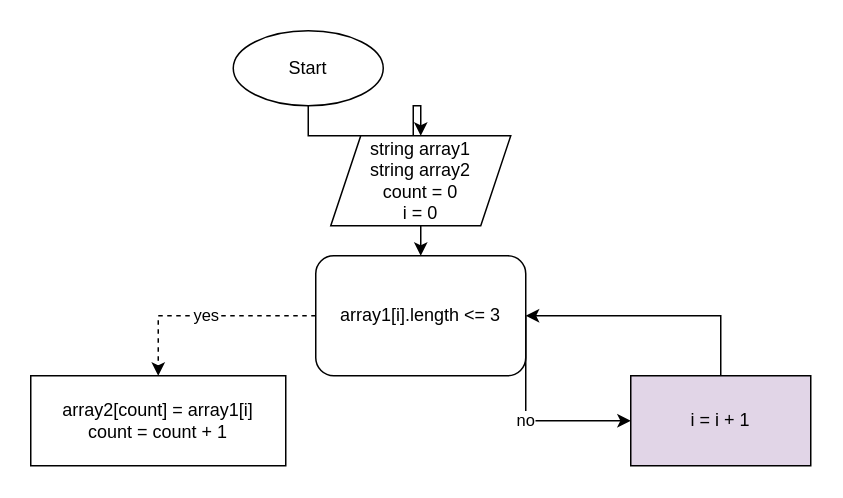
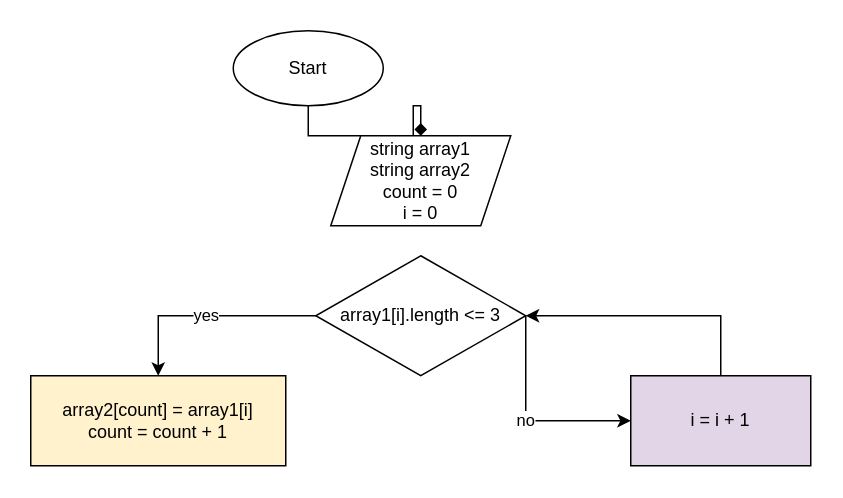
(421, 124) -> (421, 123)
(421, 236) -> none
(267, 316) -> (267, 316)
(421, 316) -> (421, 316)
(158, 421) -> (158, 421)
